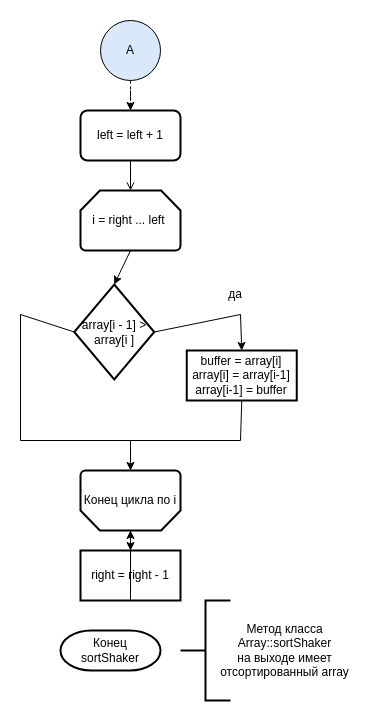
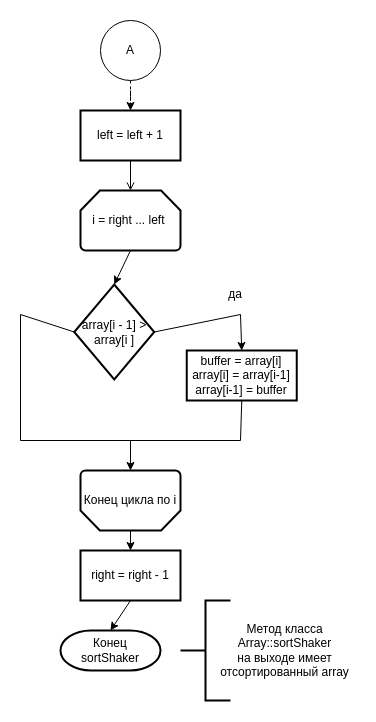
(131, 51) -> (131, 51)
(131, 136) -> (131, 136)
(131, 575) -> (123, 612)
